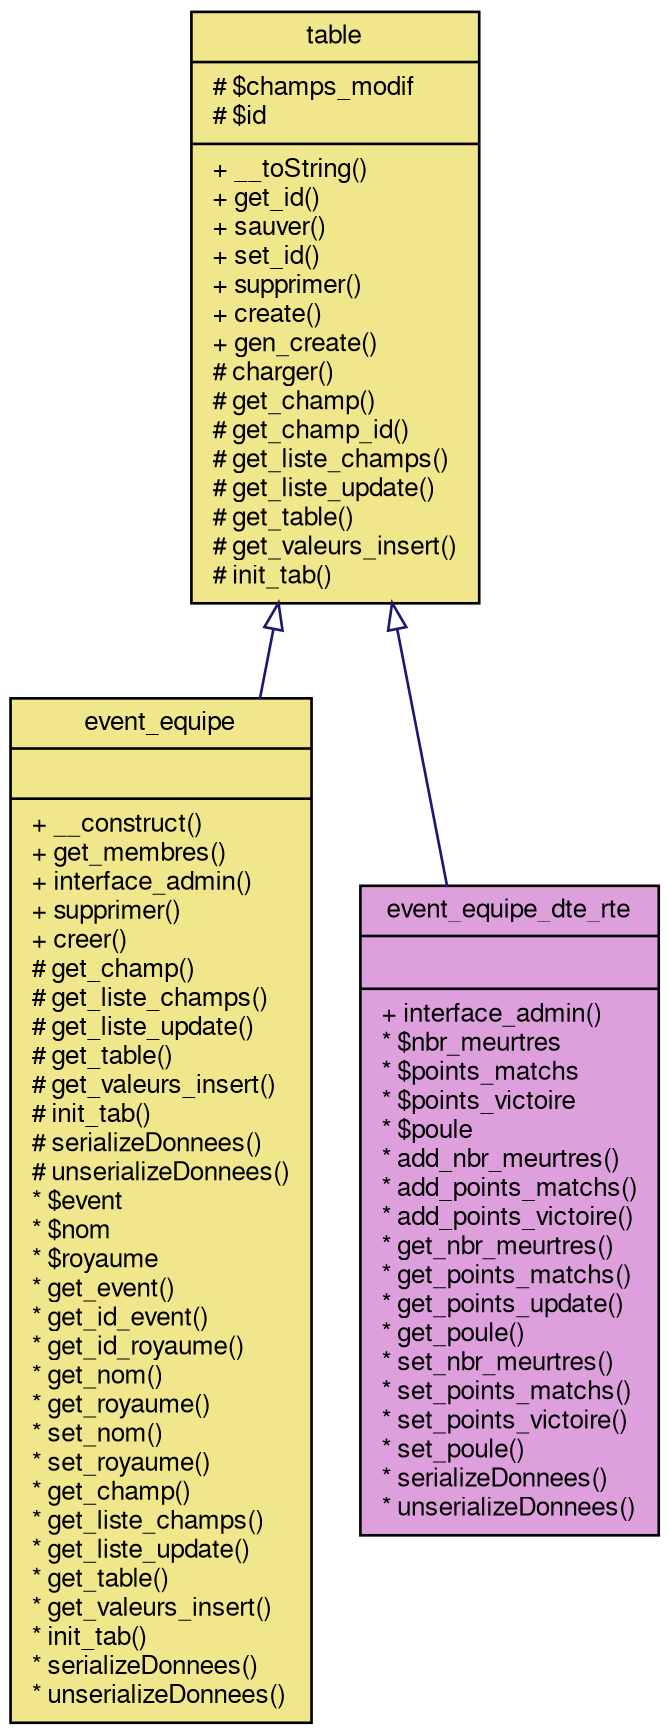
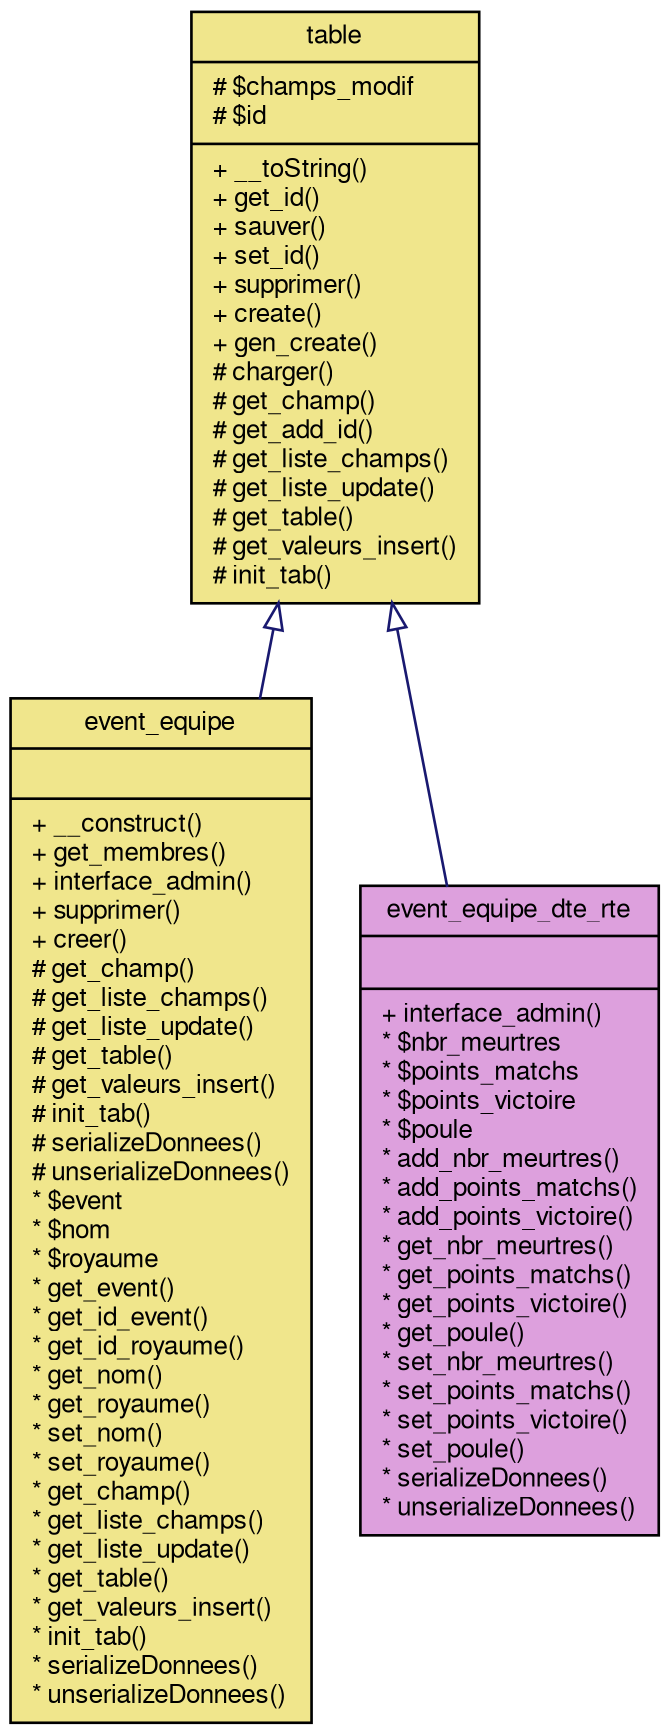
(312, 430) -> (293, 430)
(503, 1304) -> (506, 1304)
